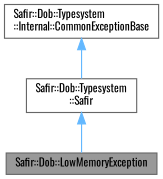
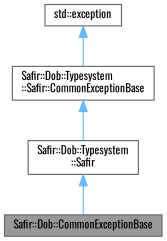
none -> (83, 15)
(82, 21) -> (83, 83)
(82, 164) -> (83, 226)
